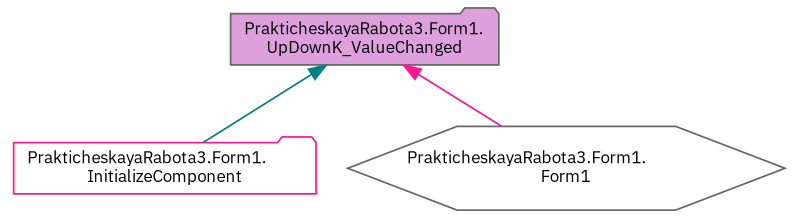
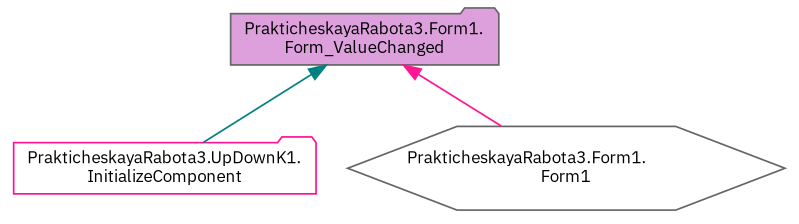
(365, 39) -> (365, 39)
(165, 168) -> (165, 168)
